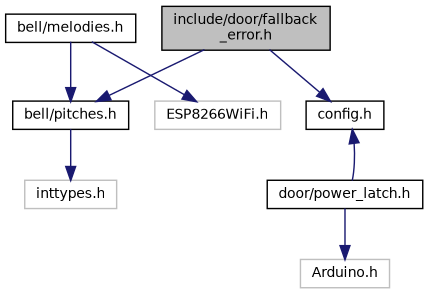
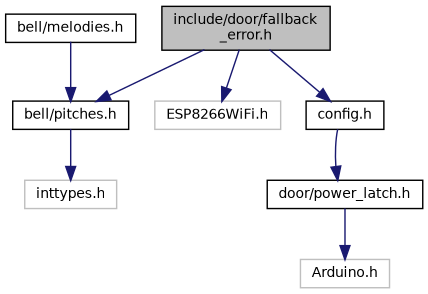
(138, 68) -> (233, 69)
(354, 162) -> (336, 148)
